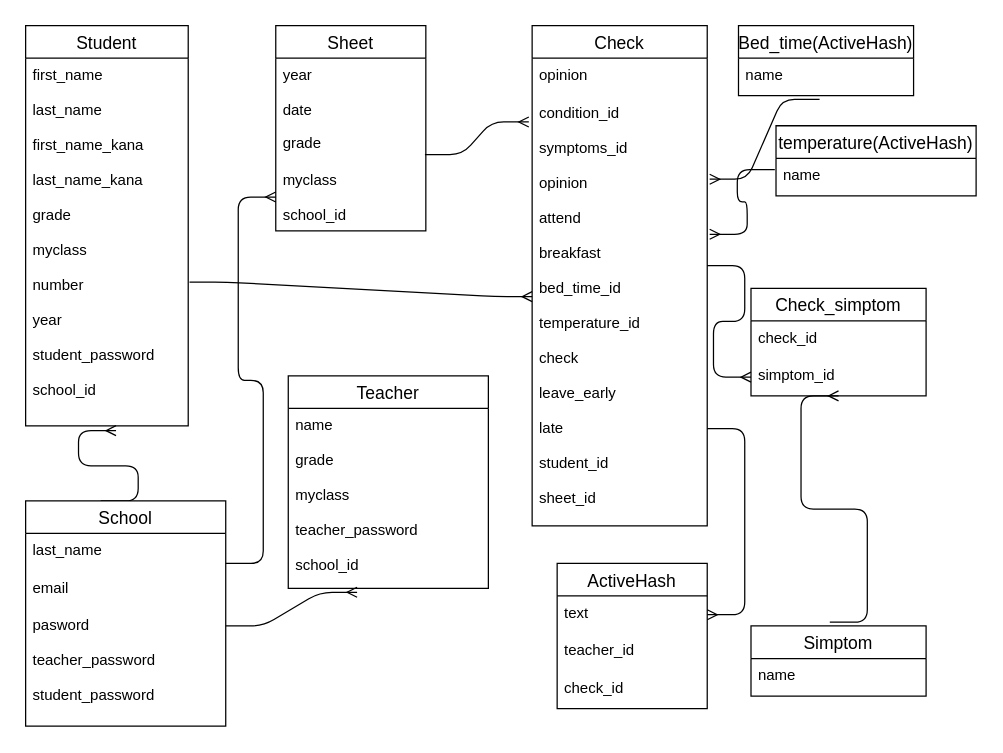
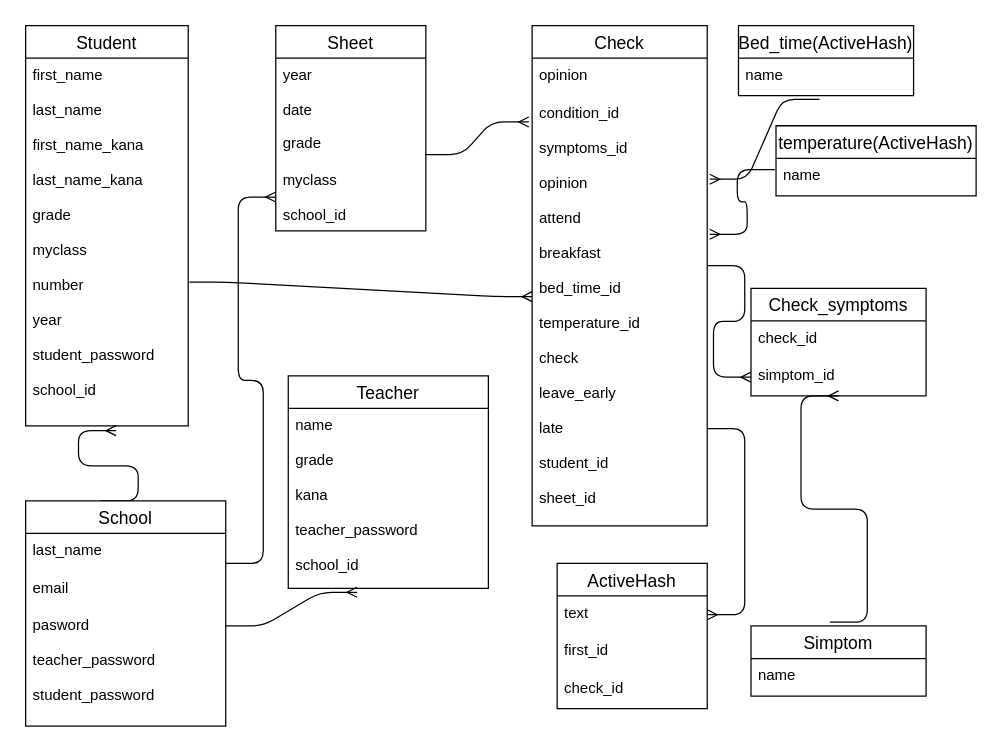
(838, 305) -> (838, 305)
(312, 425) -> (312, 425)
(604, 650) -> (593, 650)
